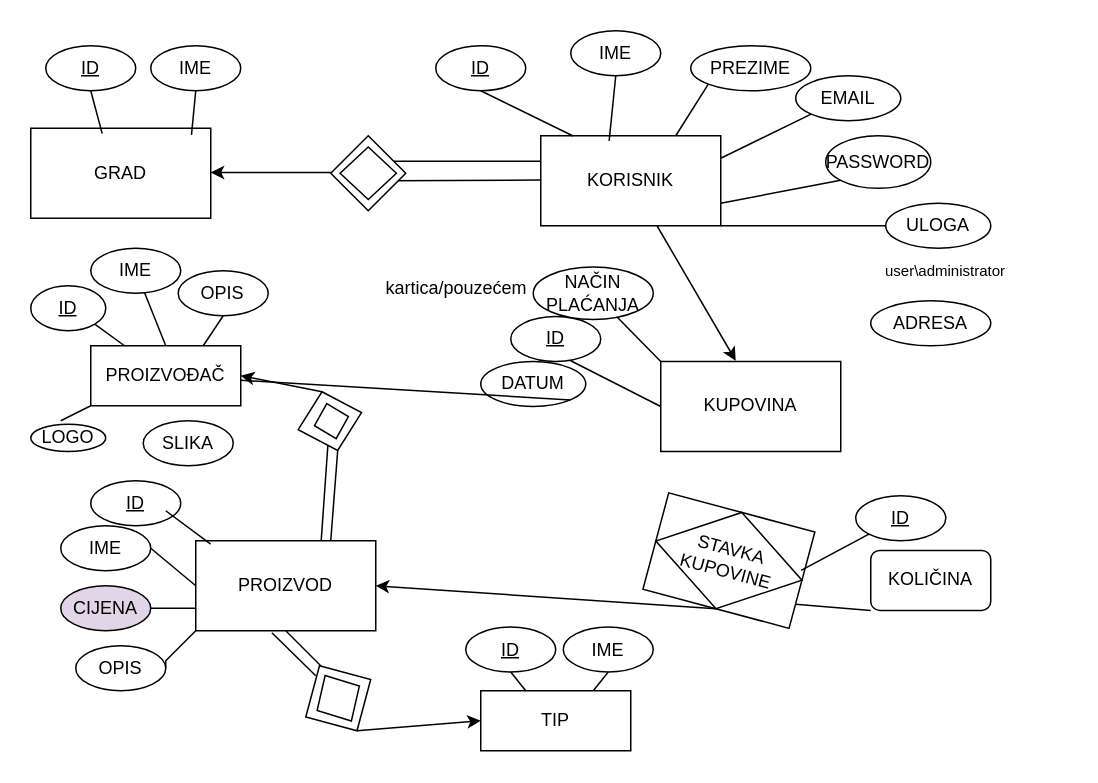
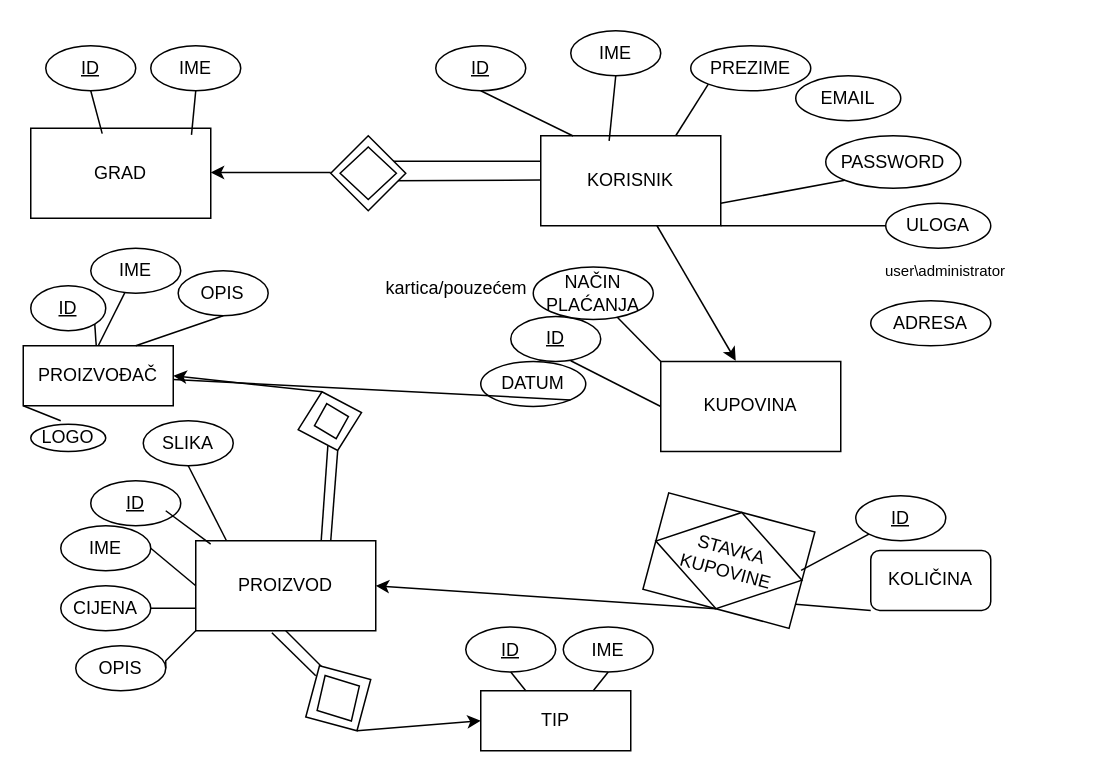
(766, 136) -> none
(878, 162) -> (893, 162)
(166, 376) -> (98, 376)
none -> (208, 504)
(106, 608) -> (106, 608)
